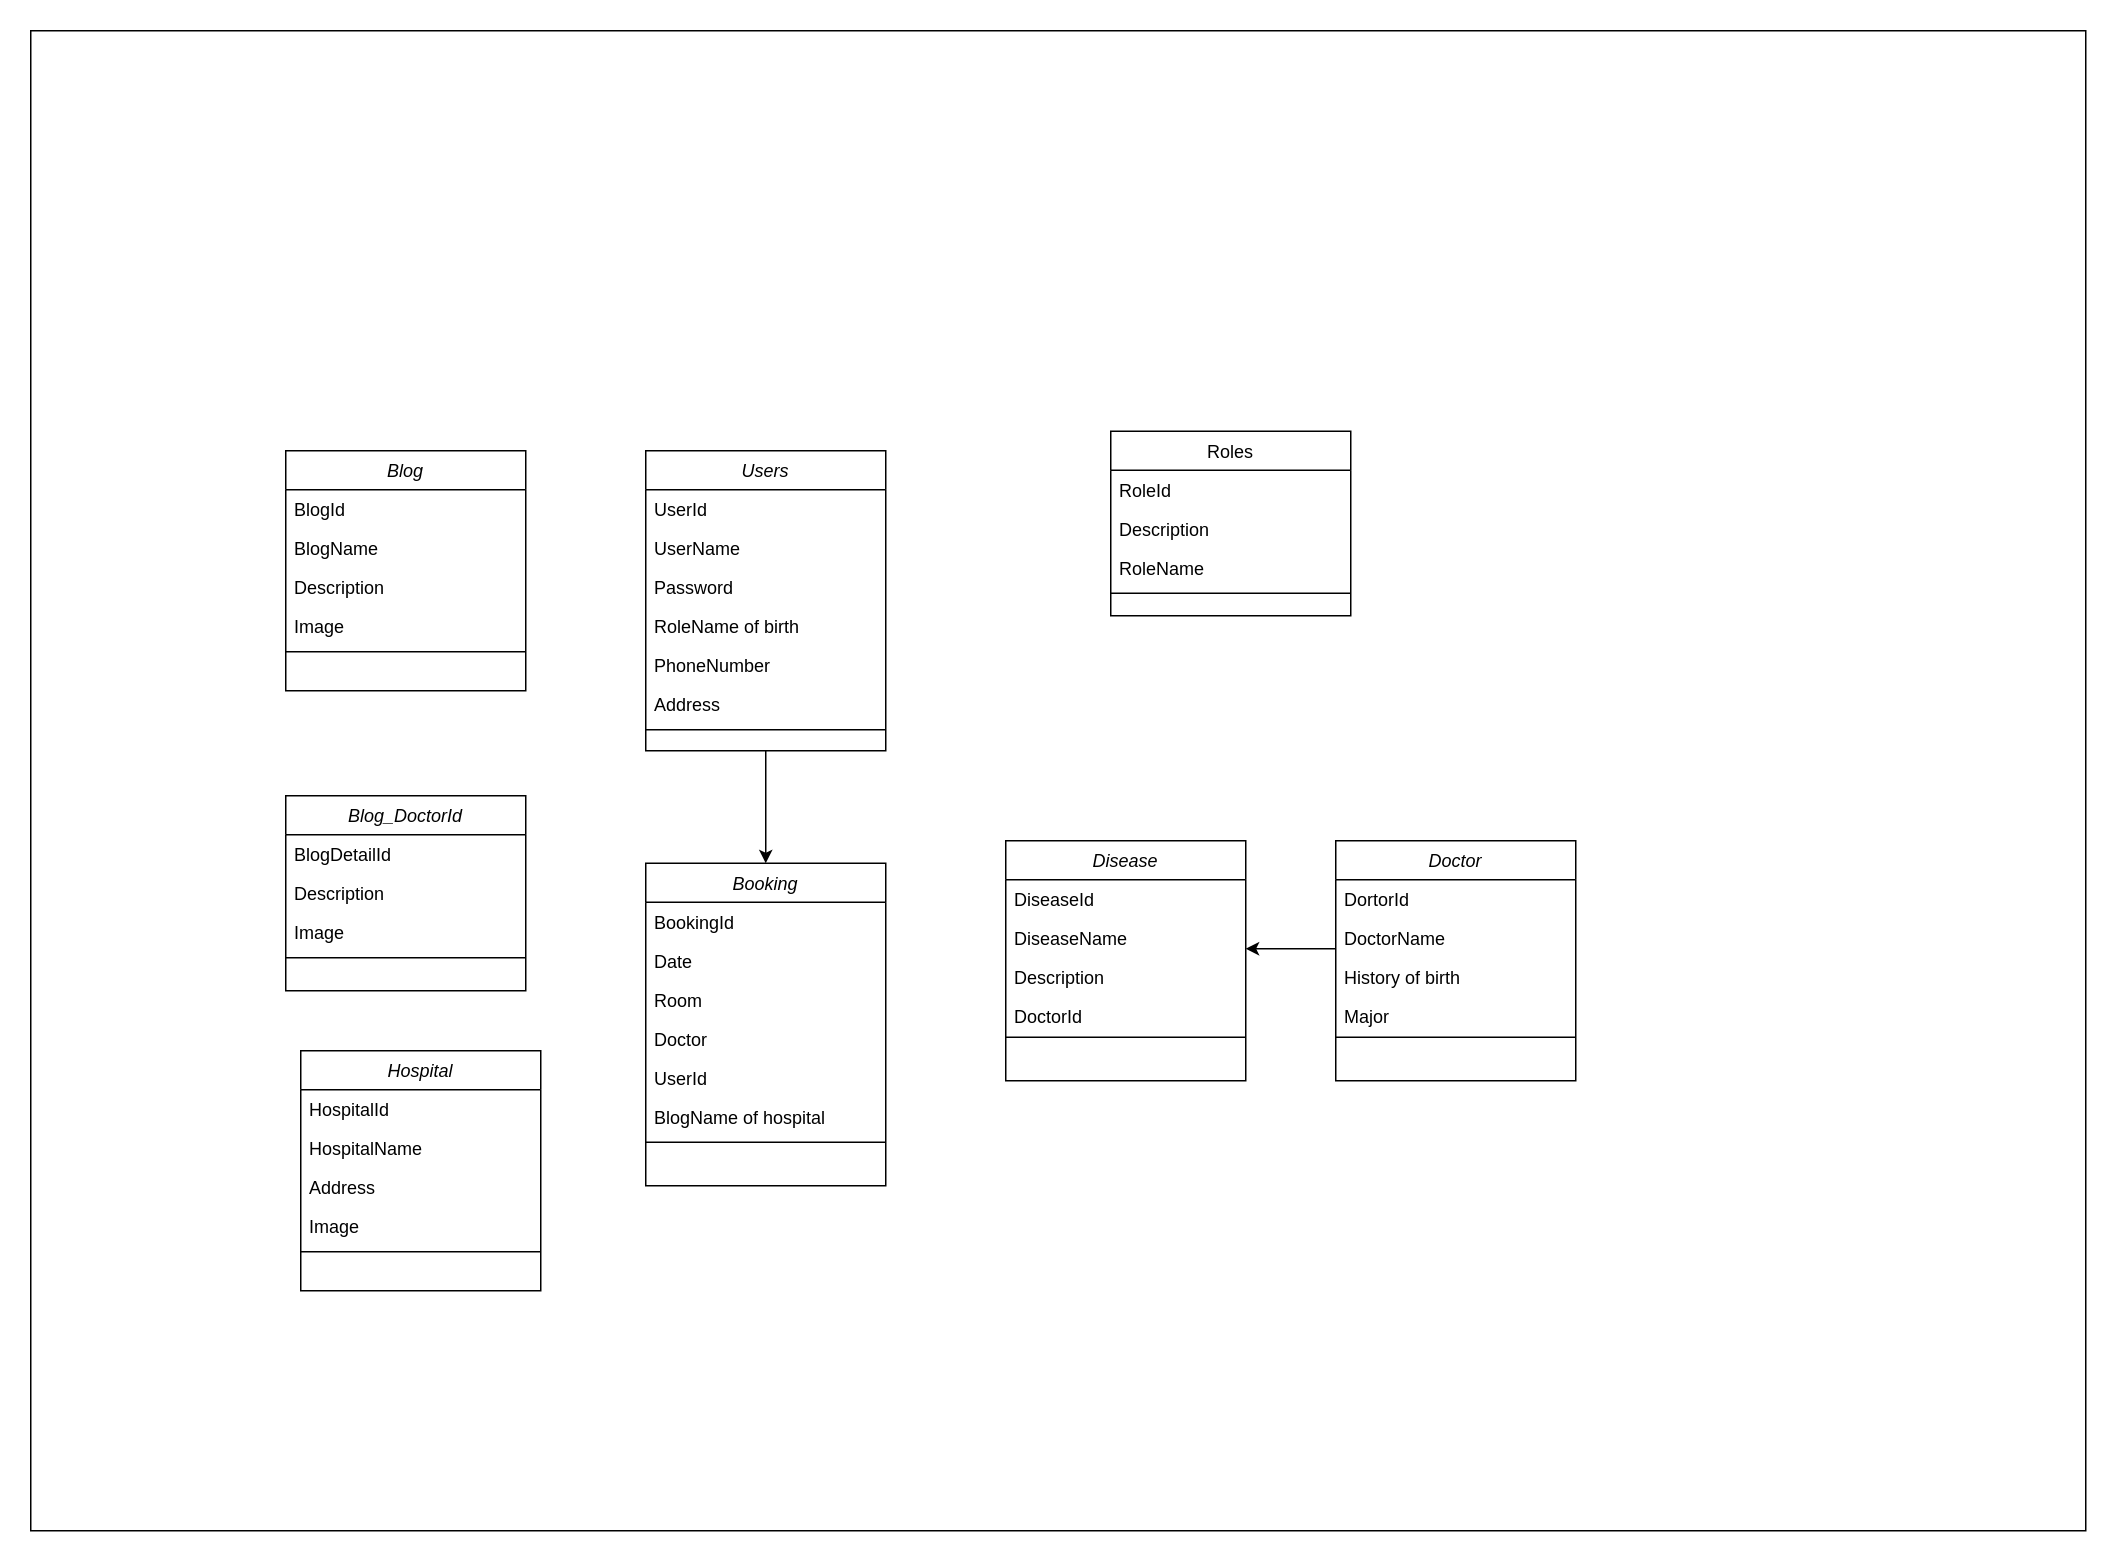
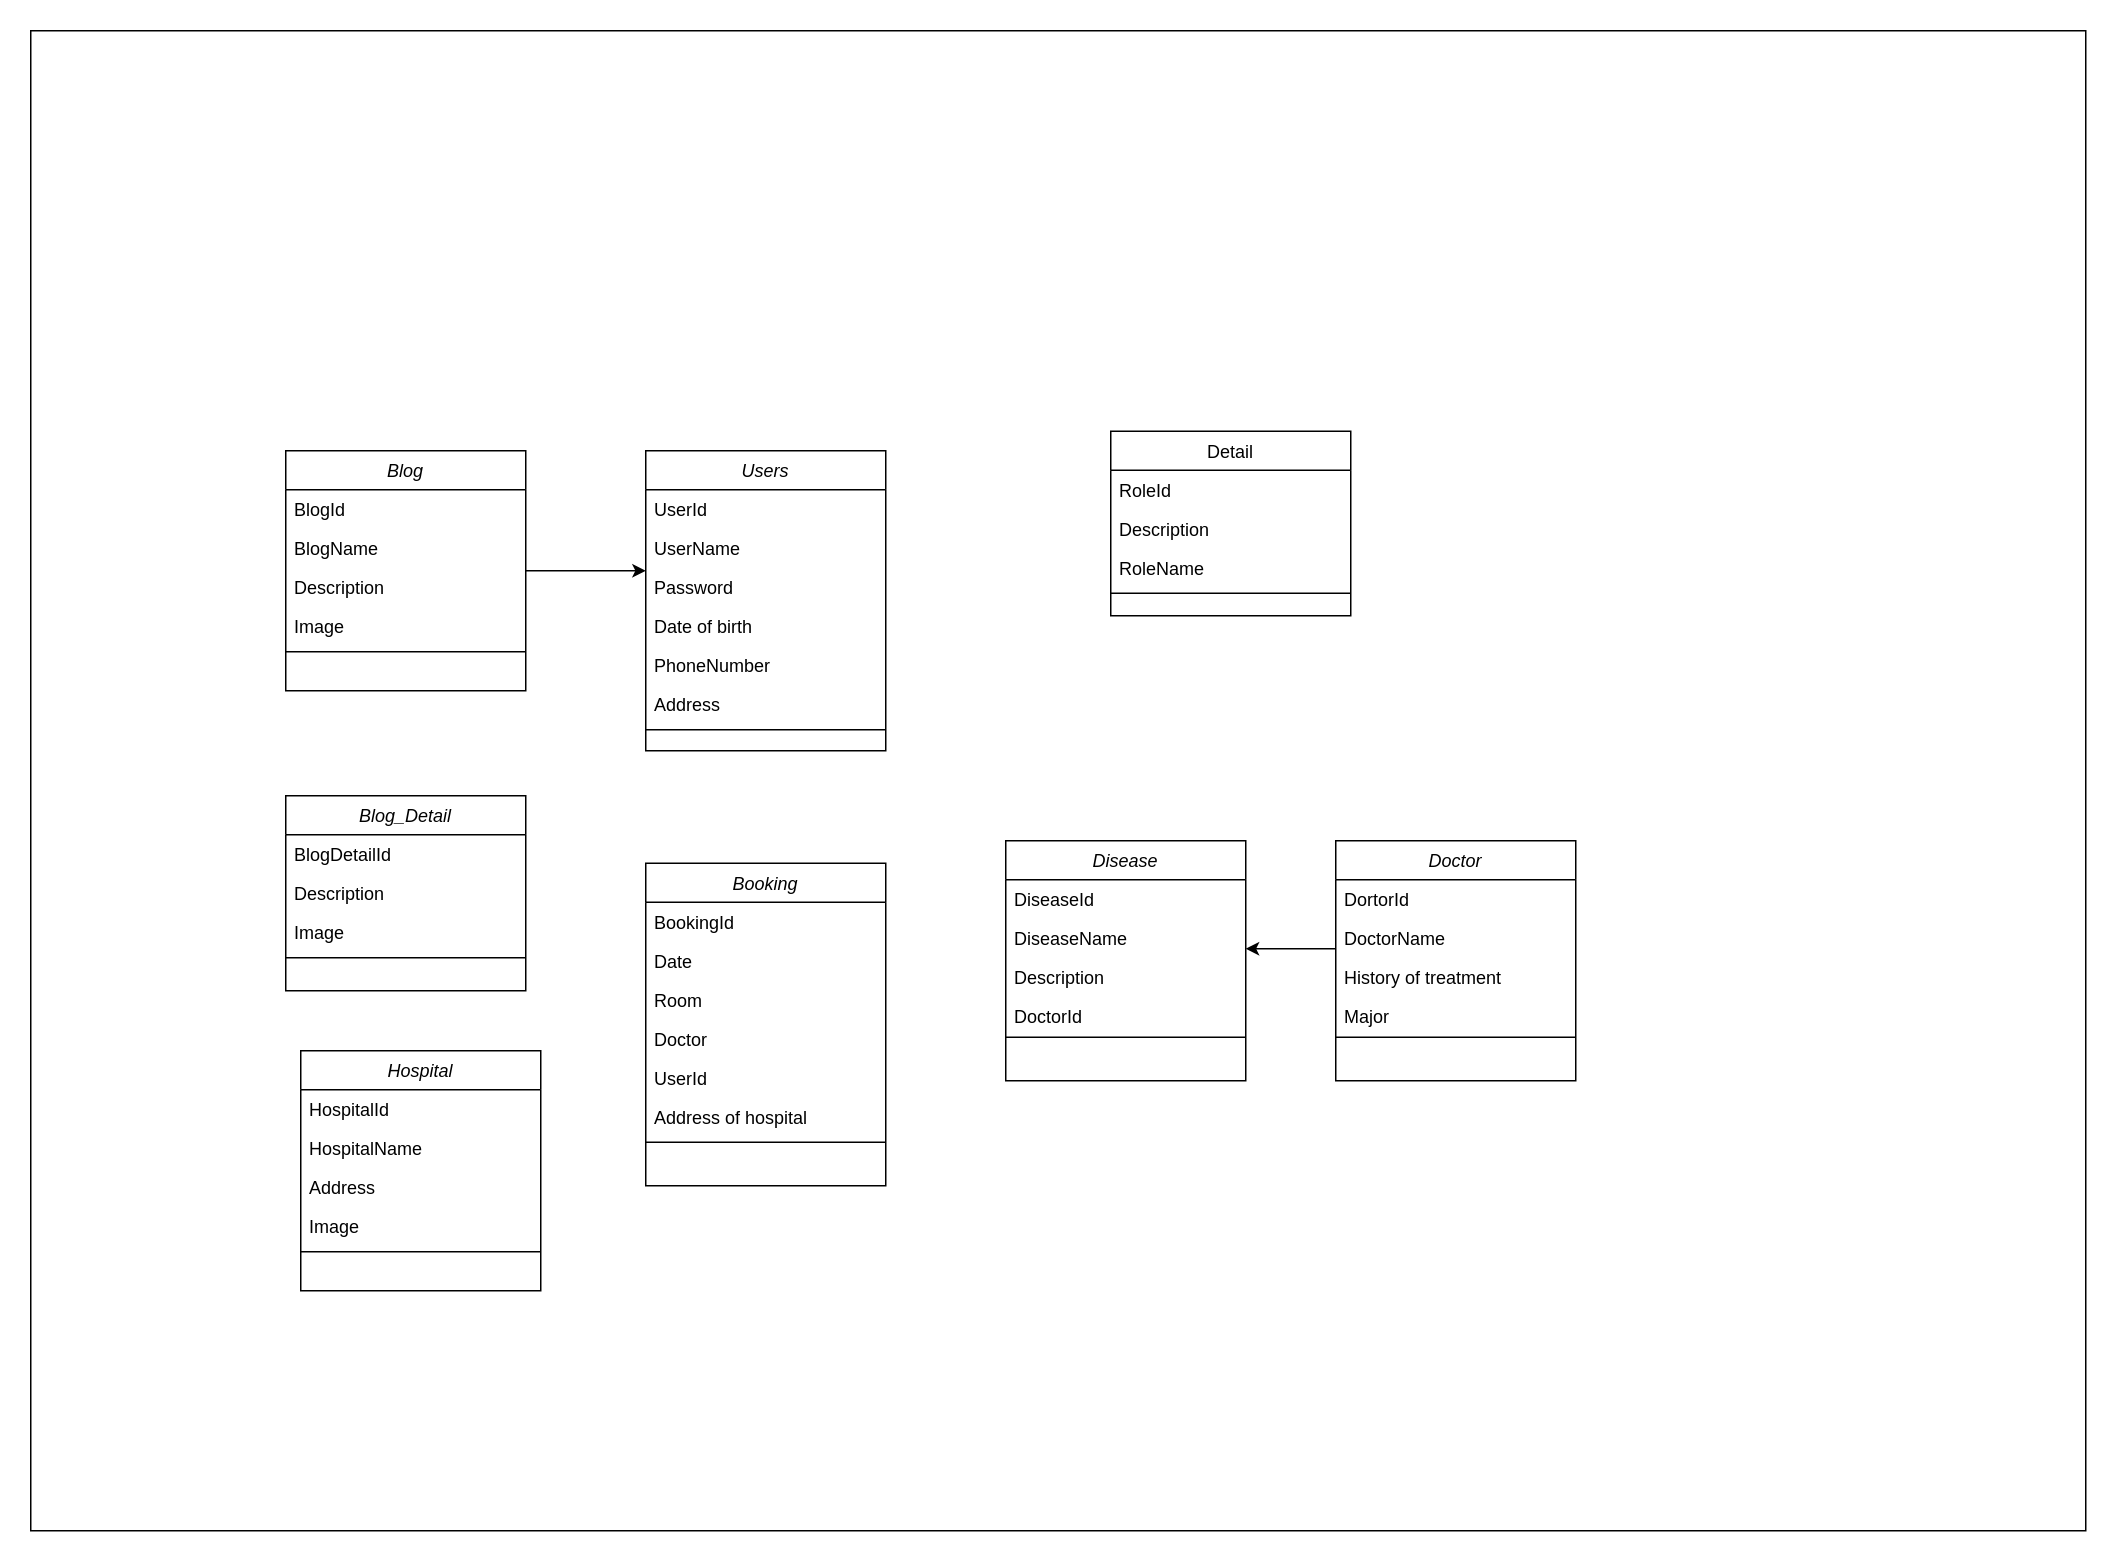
(1230, 452) -> (1230, 452)
none -> (581, 571)
(730, 627) -> (713, 627)
(766, 803) -> none
(405, 816) -> (405, 816)
(1415, 978) -> (1438, 978)
(743, 1118) -> (740, 1118)
